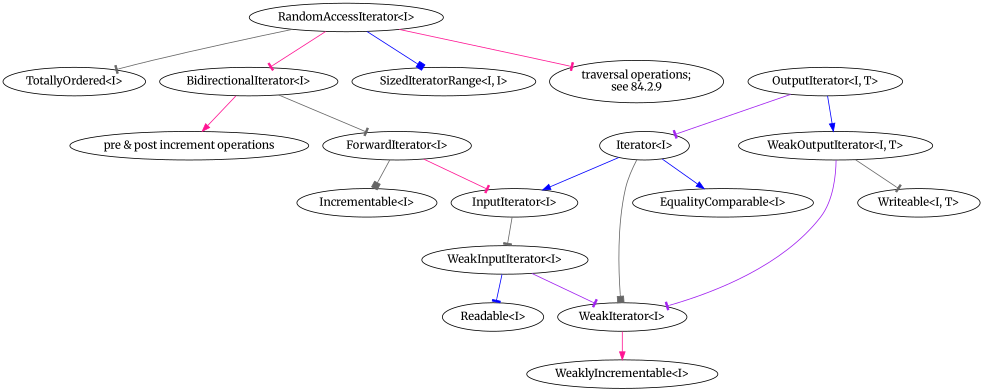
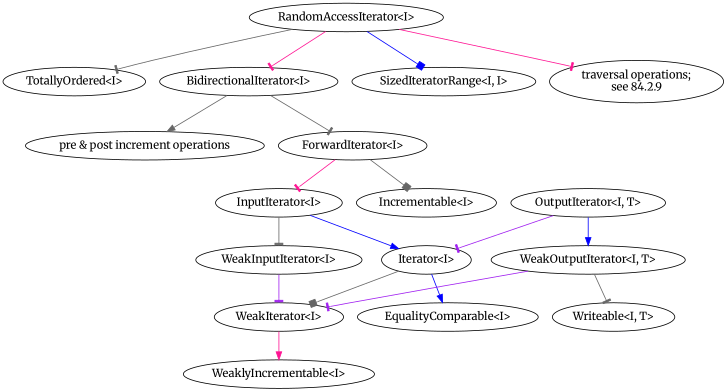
(222, 111) -> (200, 111)
(584, 172) -> (351, 231)
(493, 317) -> none
